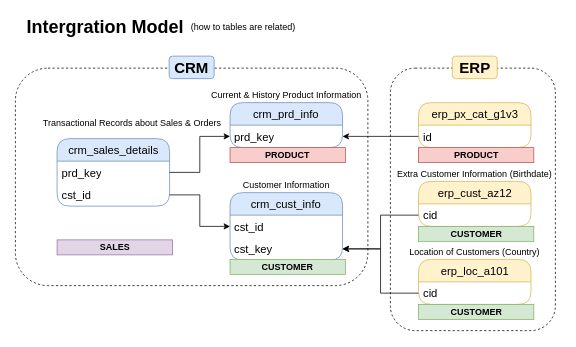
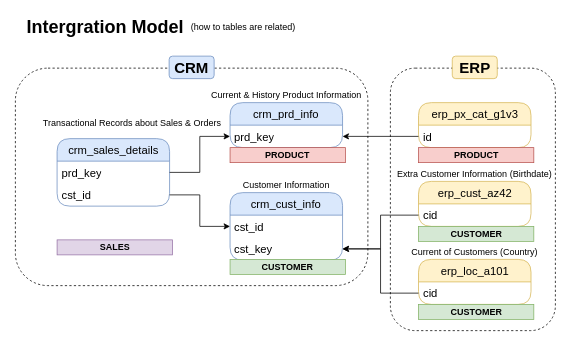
(475, 192) -> (475, 192)
(475, 252) -> (475, 252)
